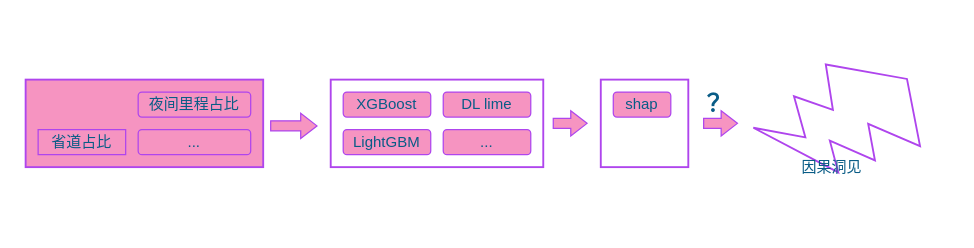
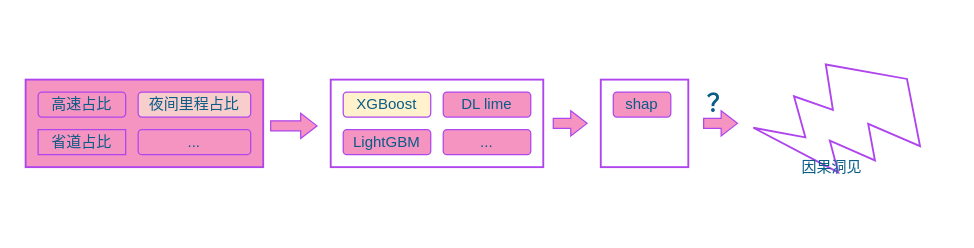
none -> (82, 104)
(194, 104) -> (194, 104)
(387, 104) -> (387, 104)
